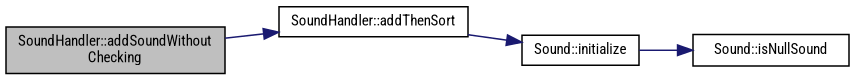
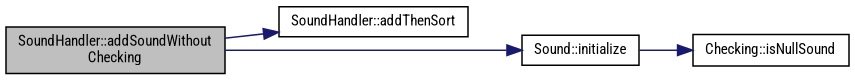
(487, 37) -> (366, 50)
(771, 50) -> (771, 50)
